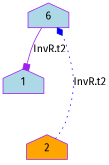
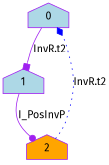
(48, 17) -> (48, 17)
none -> (17, 117)
